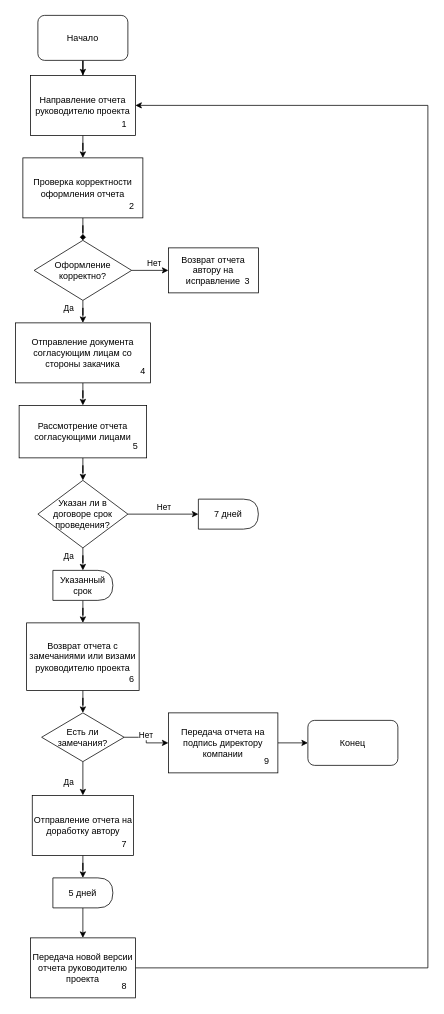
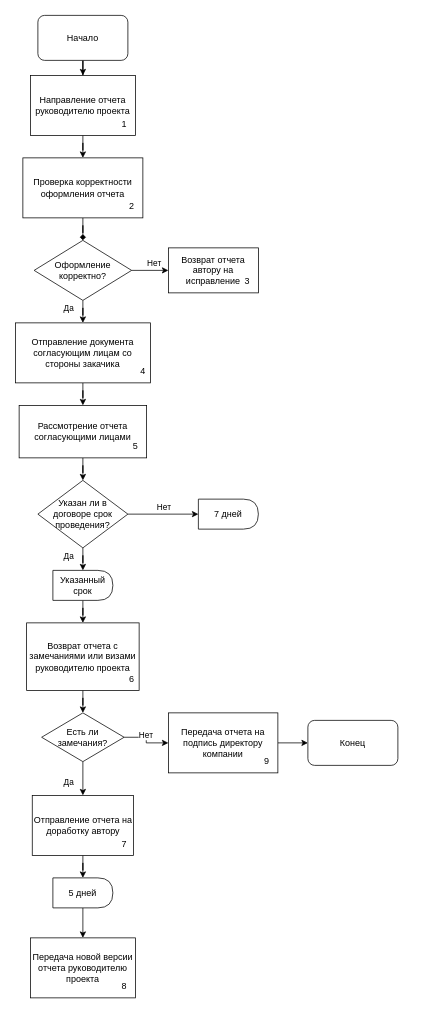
(286, 105) -> none
